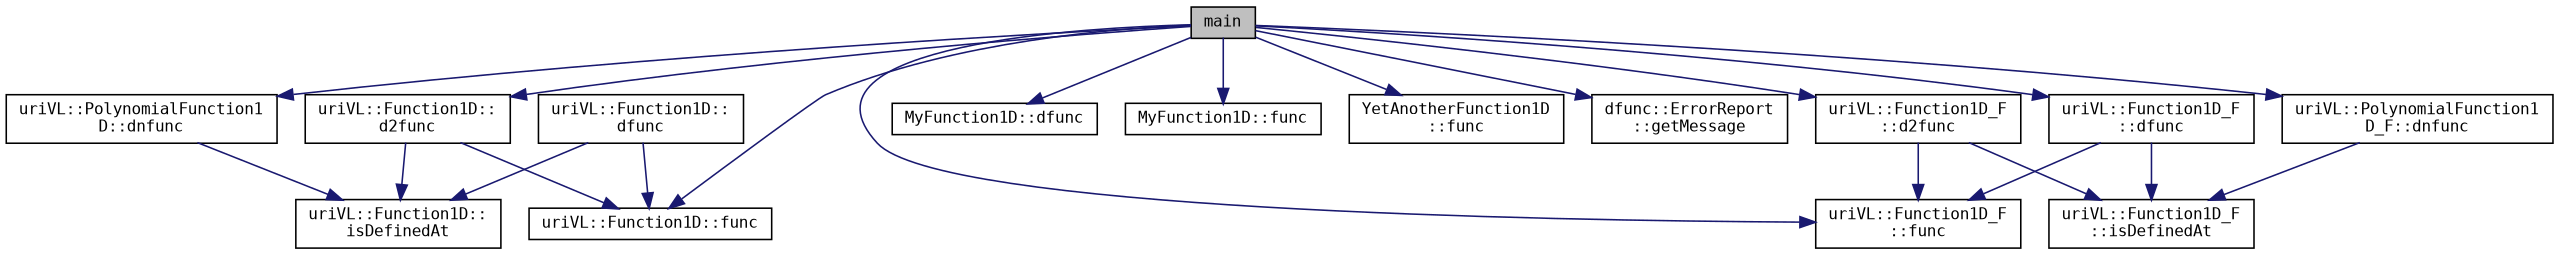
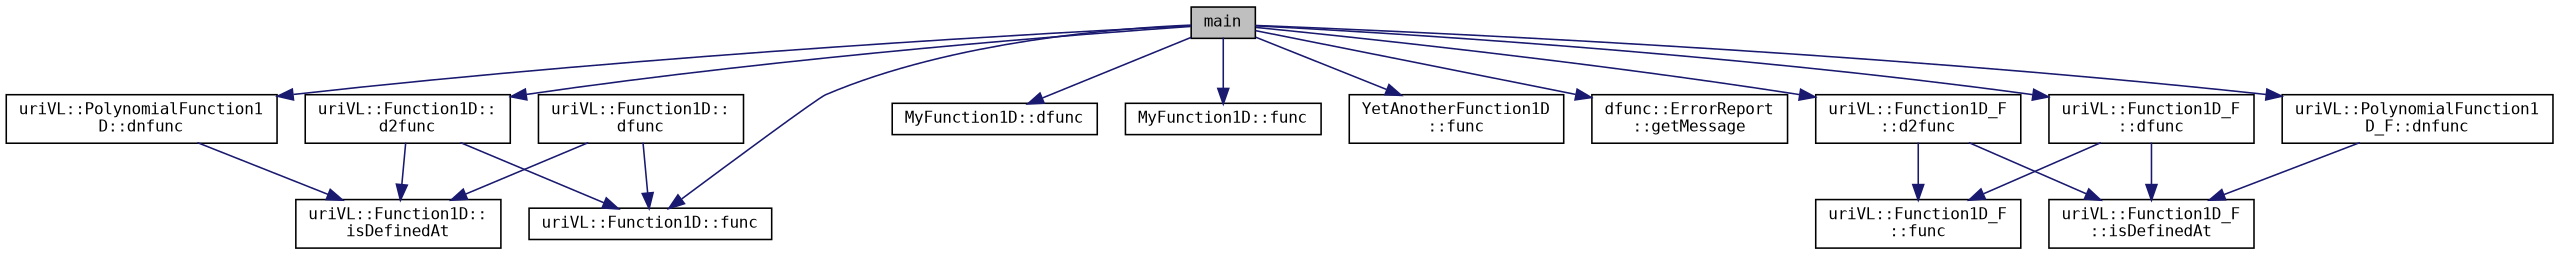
(1138, 198) -> none
